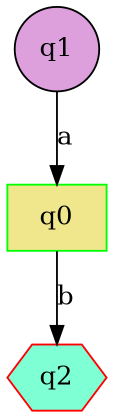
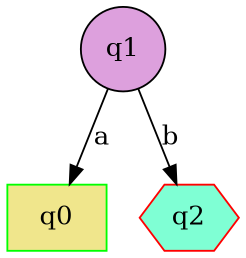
(57, 288) -> (154, 128)
